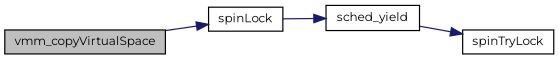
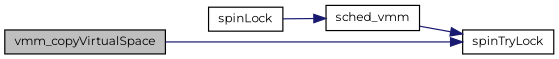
(373, 18) -> (373, 18)
(181, 28) -> (308, 42)
